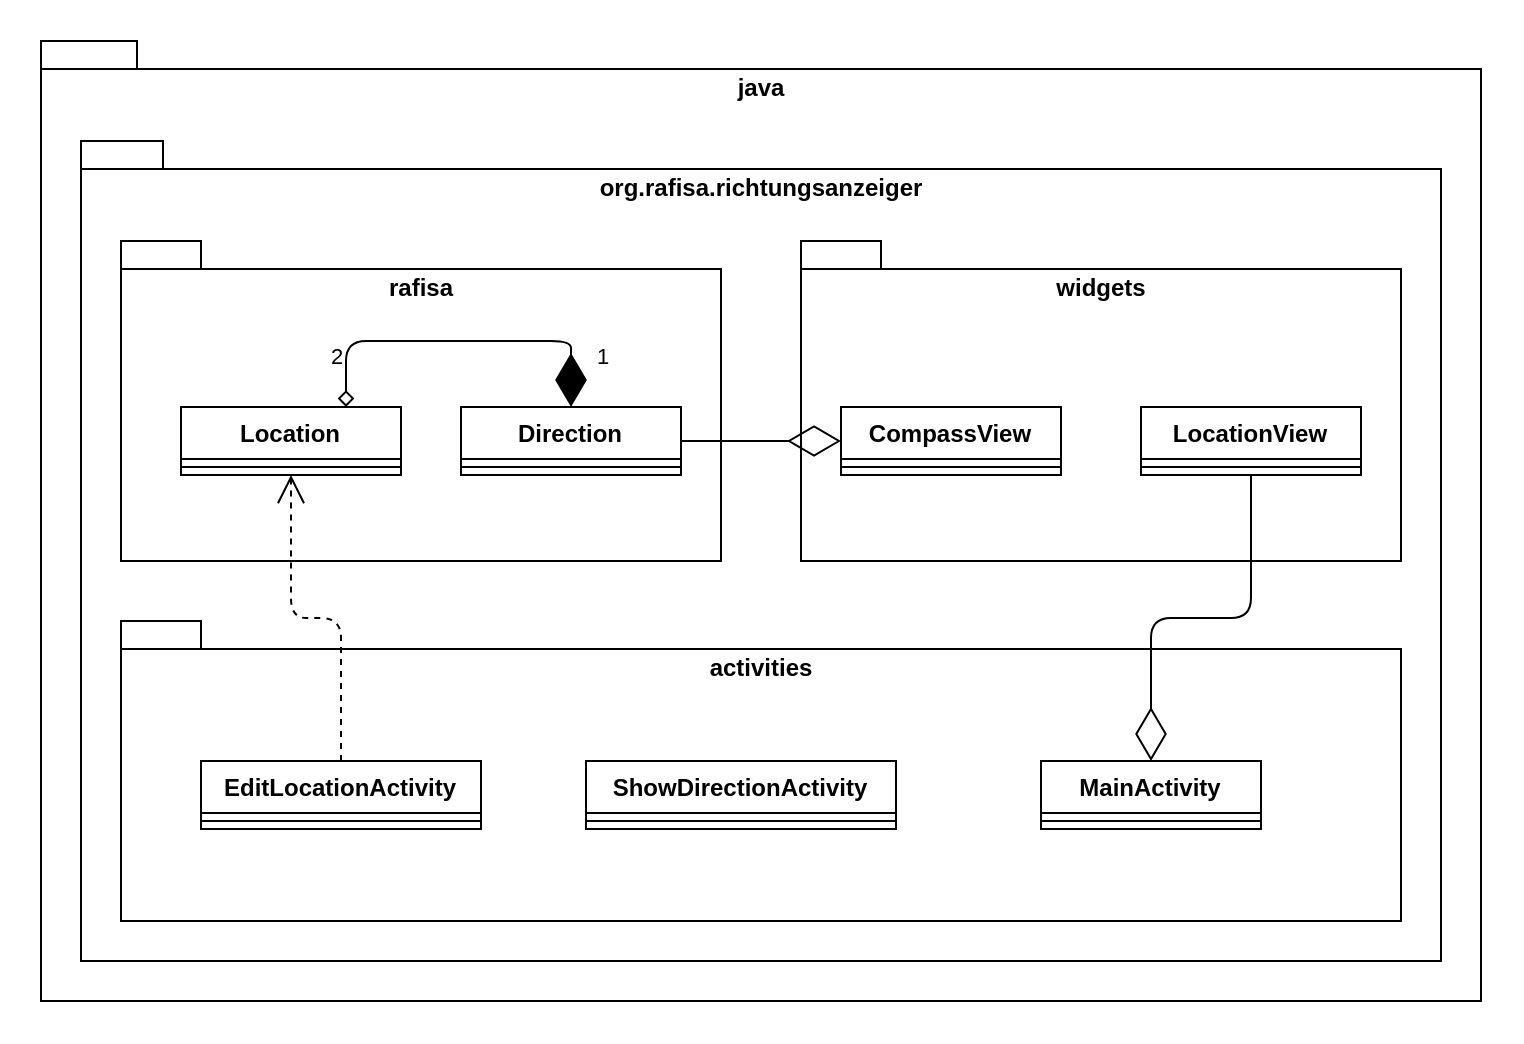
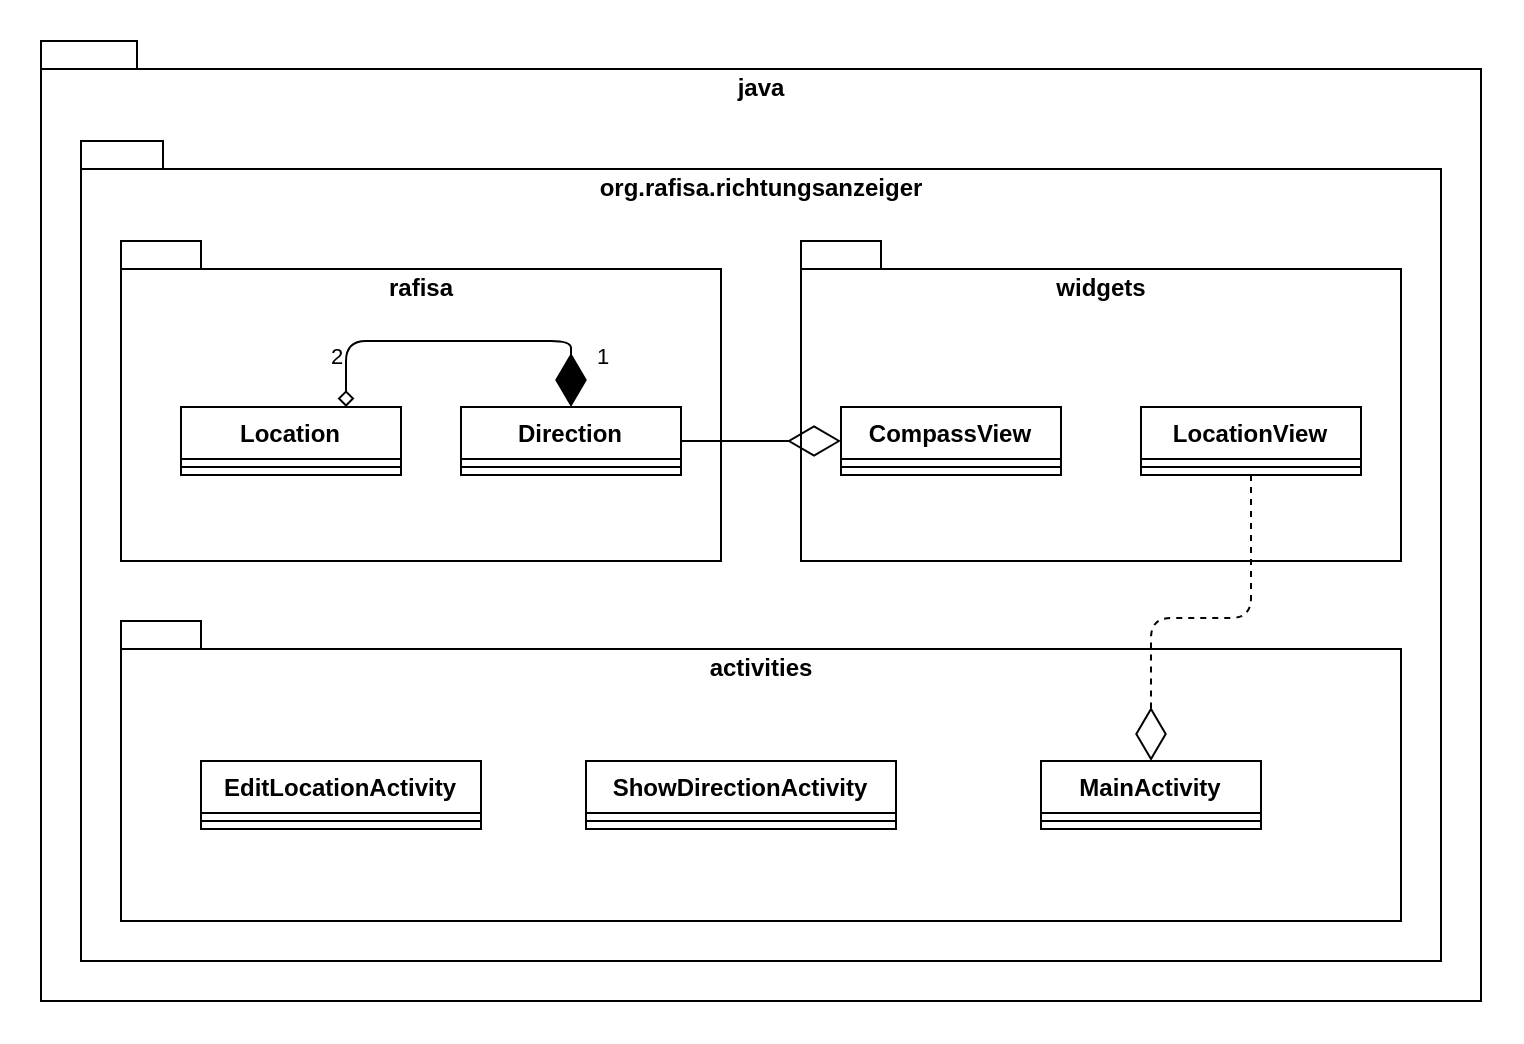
(318, 618) -> none
(1228, 618) -> (1228, 618)
